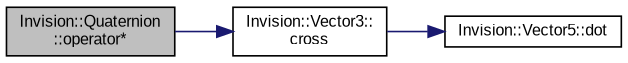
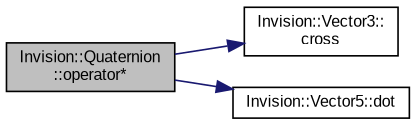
(407, 32) -> (196, 83)
